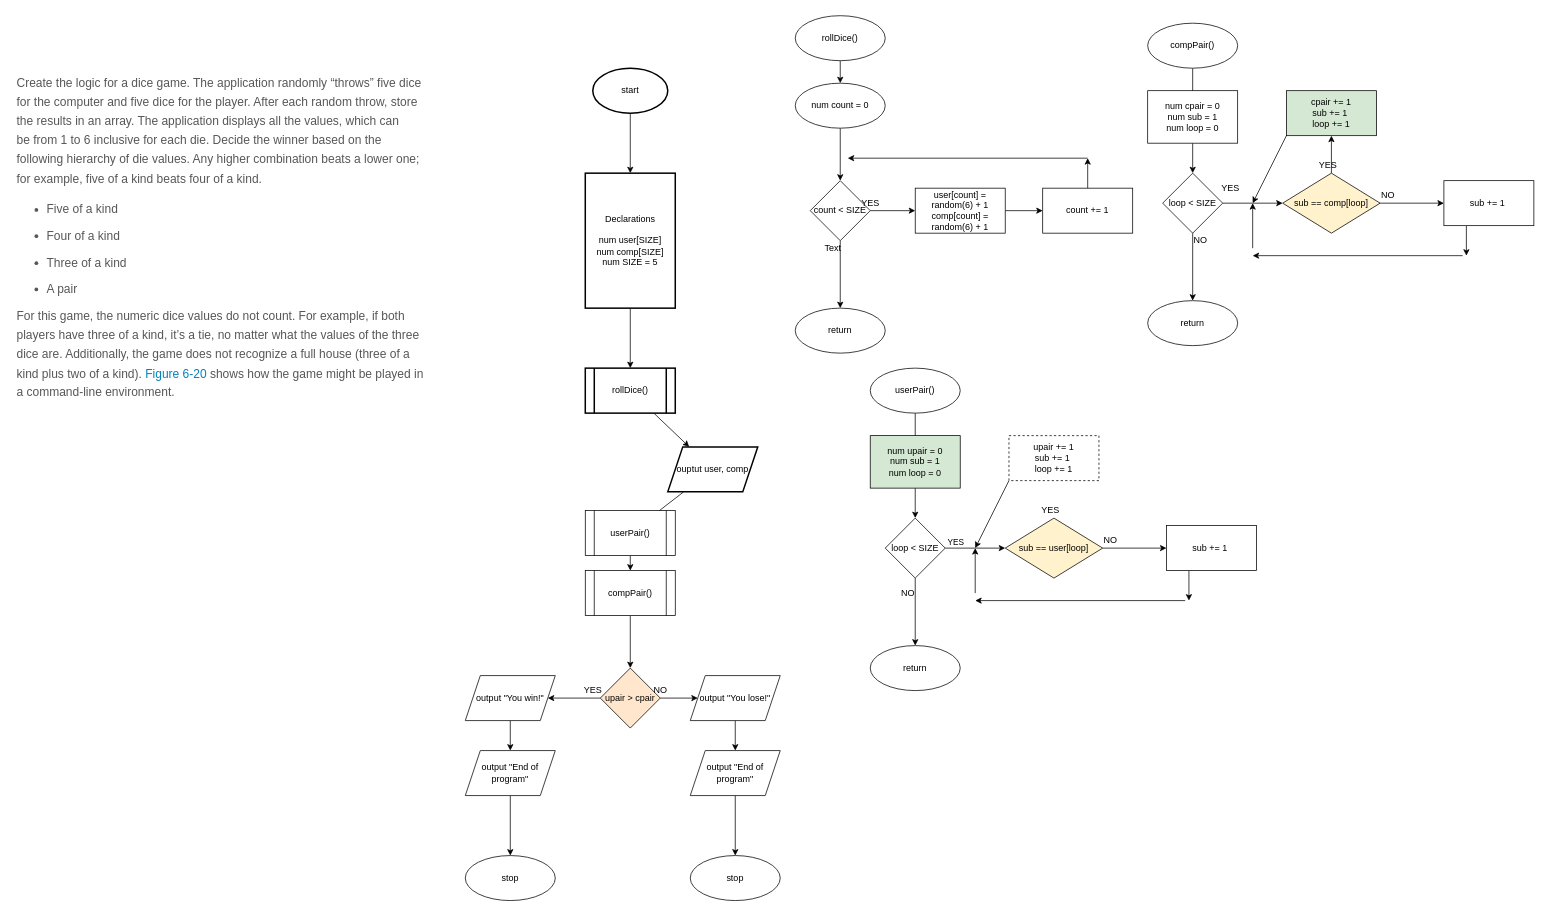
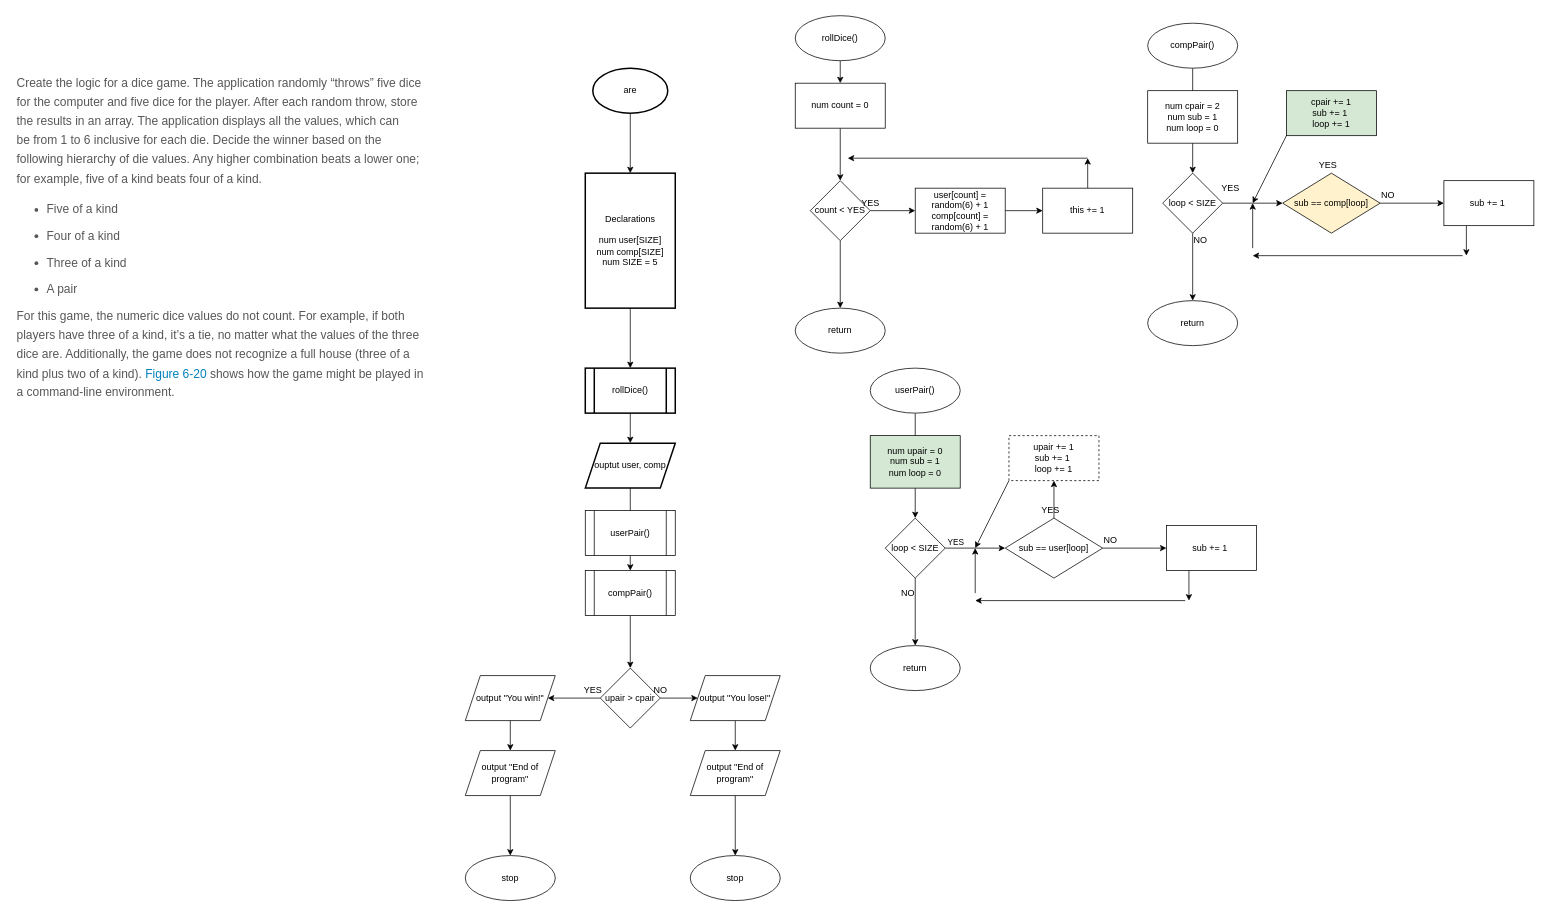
(630, 90) -> (630, 90)
(840, 105) -> (840, 105)
(1193, 117) -> (1193, 117)
(1332, 157) -> none
(840, 210) -> (840, 210)
(1088, 210) -> (1088, 210)
(833, 248) -> none
(713, 469) -> (630, 465)
none -> (1054, 487)
(1054, 548) -> (1054, 548)
(630, 698) -> (630, 698)
